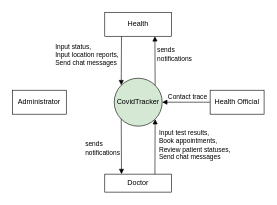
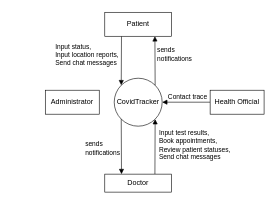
(138, 24) -> (138, 24)
(39, 102) -> (72, 102)
(138, 102) -> (138, 102)
